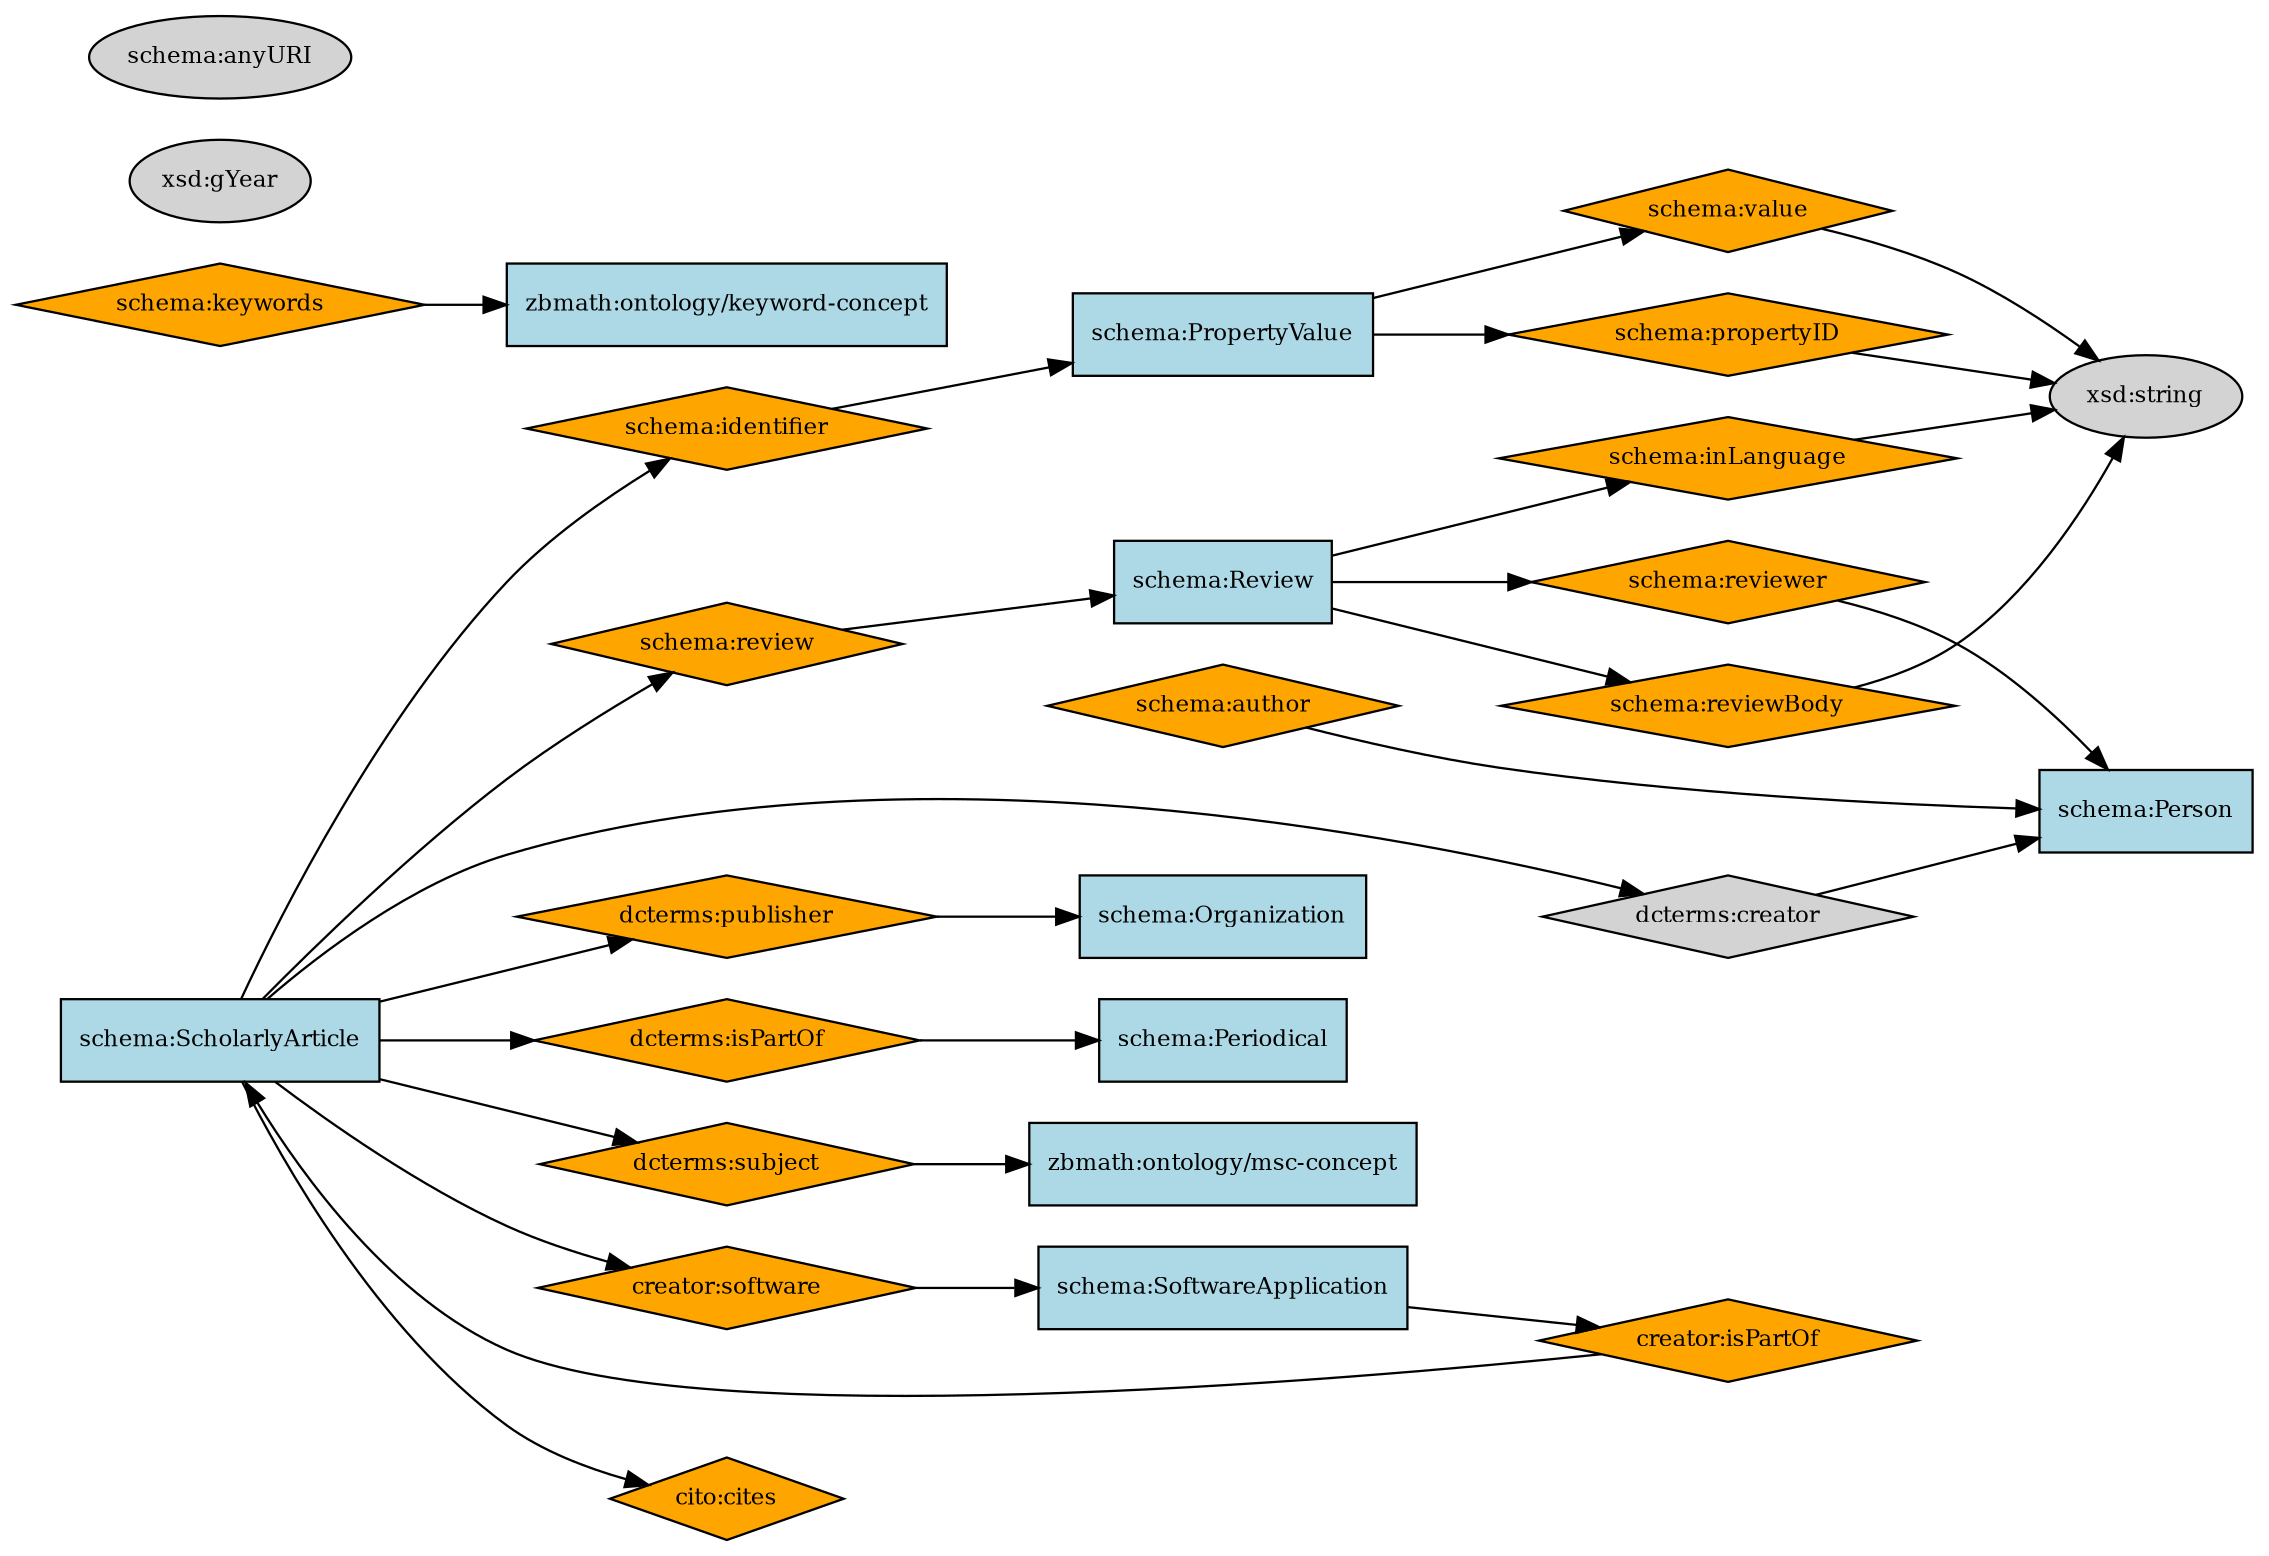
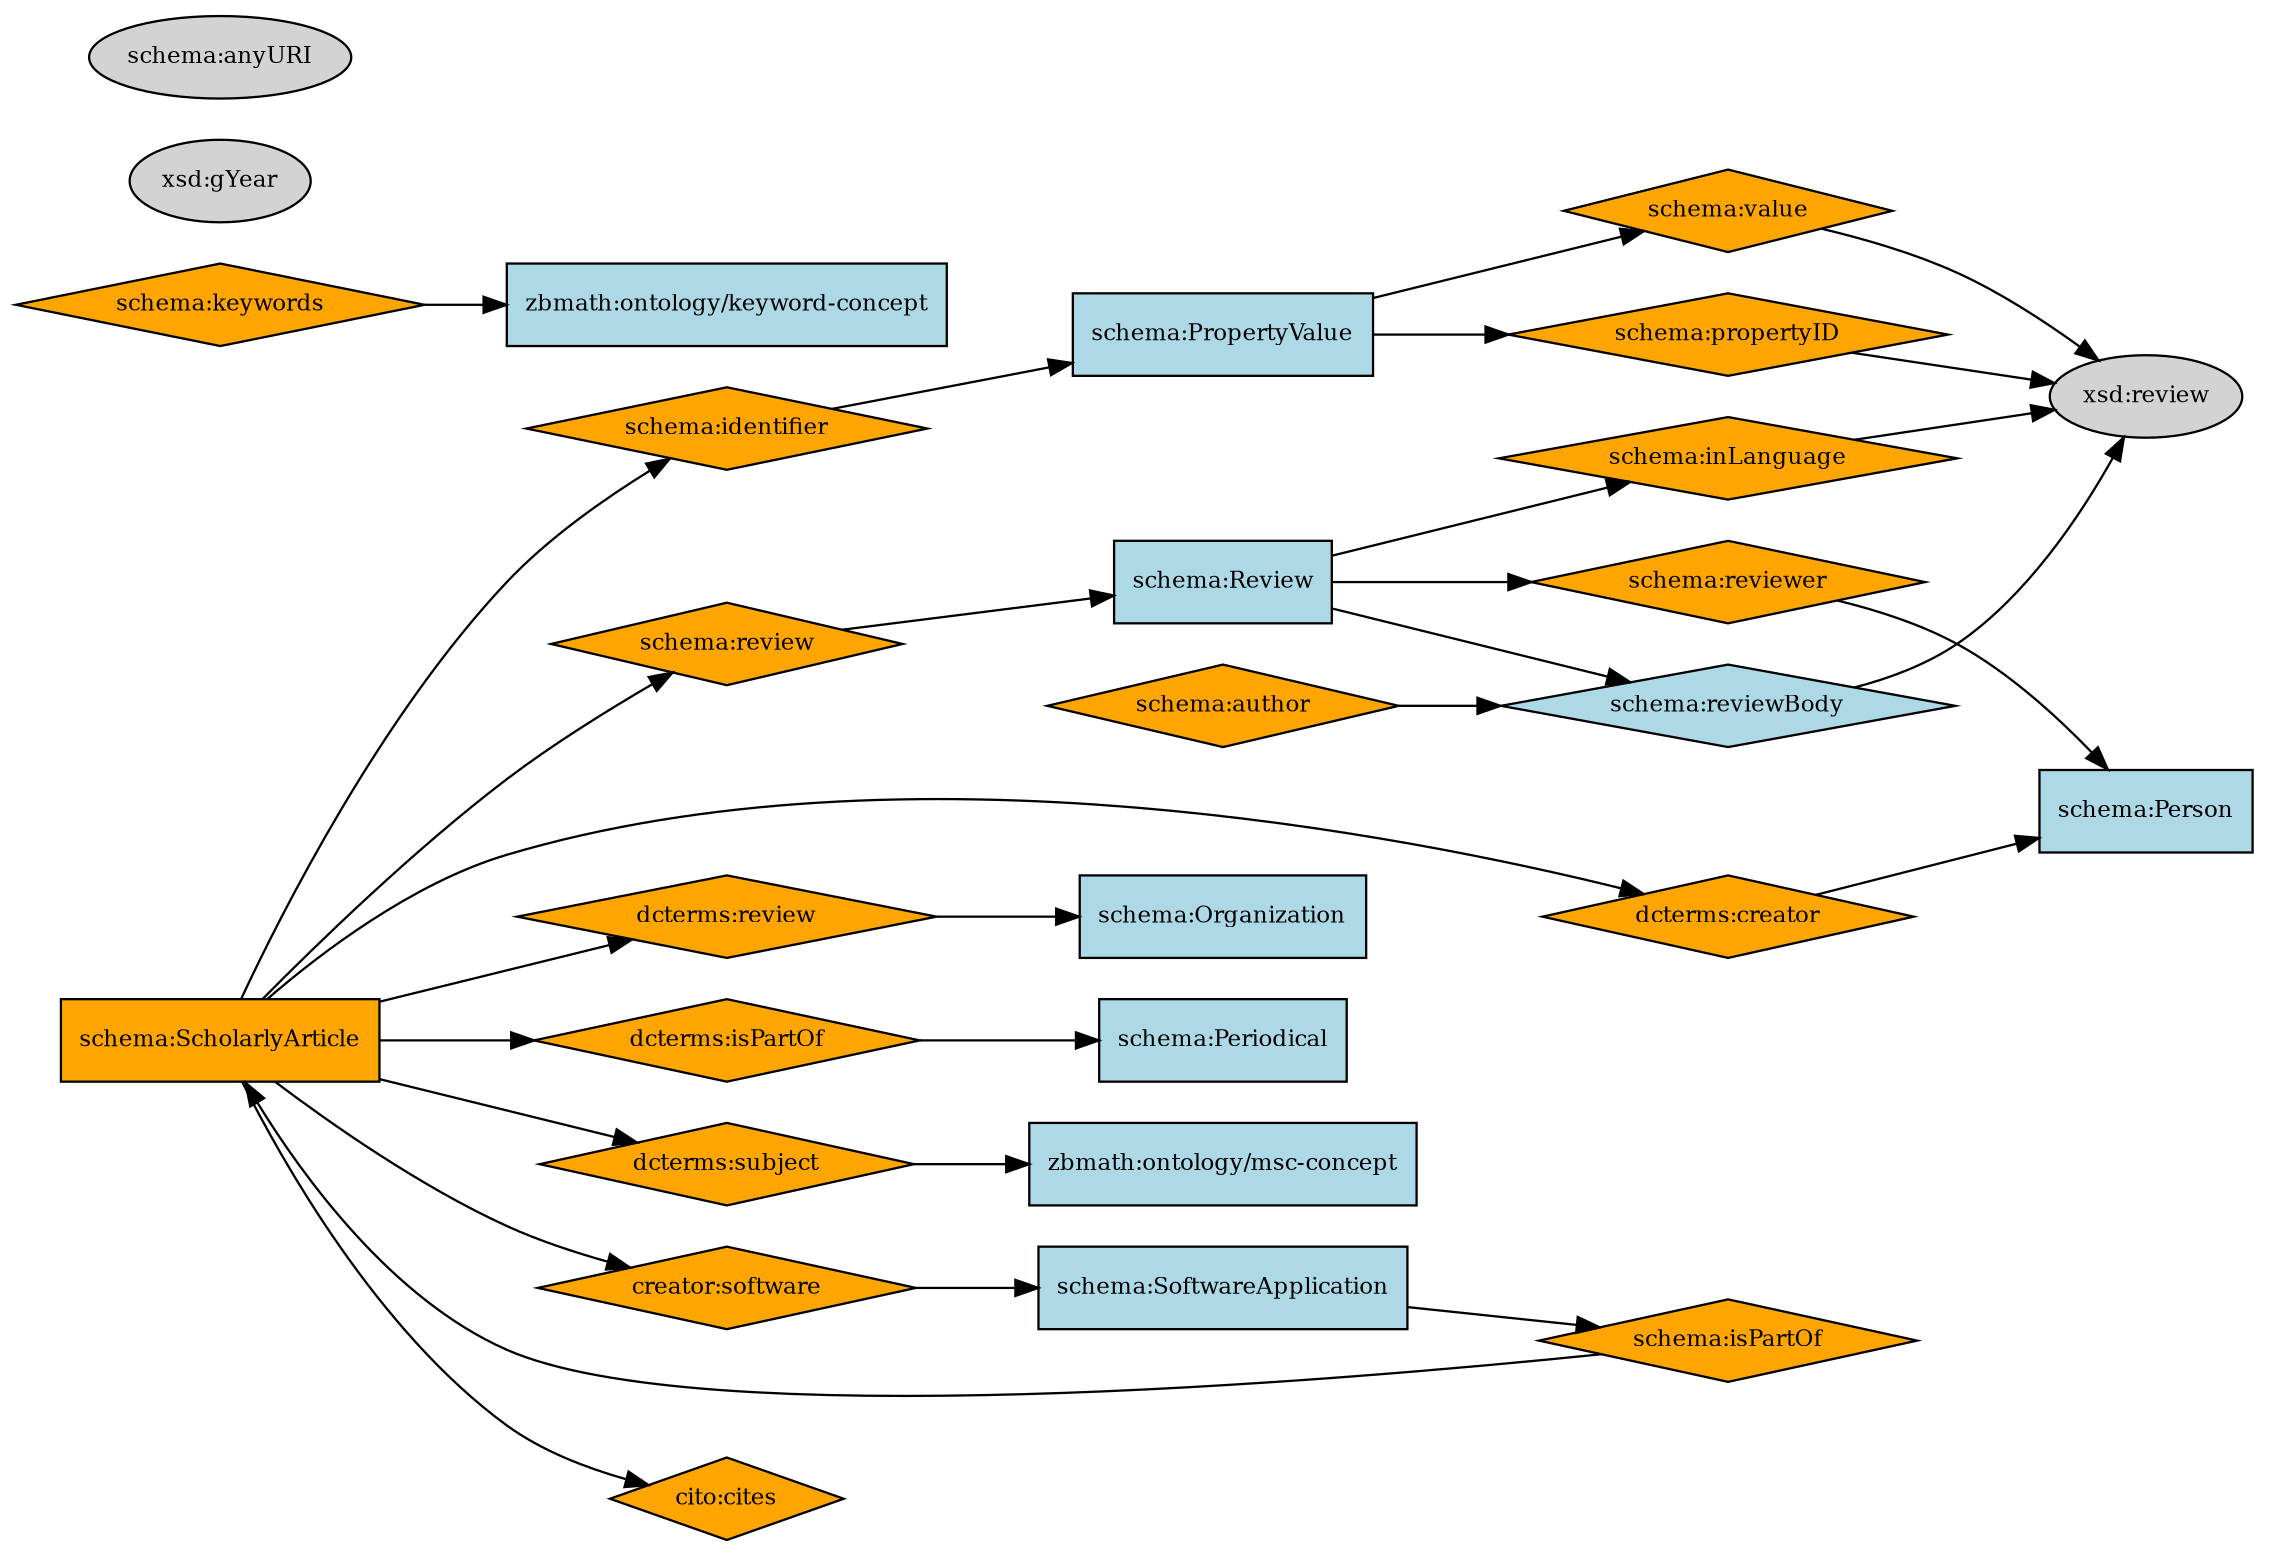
(2146, 396) -> (2146, 396)
(1728, 706) -> (1728, 706)
(1659, 786) -> (1438, 706)
(727, 917) -> (727, 917)
(1728, 917) -> (1728, 917)
(220, 1040) -> (220, 1040)
(1728, 1341) -> (1728, 1341)
